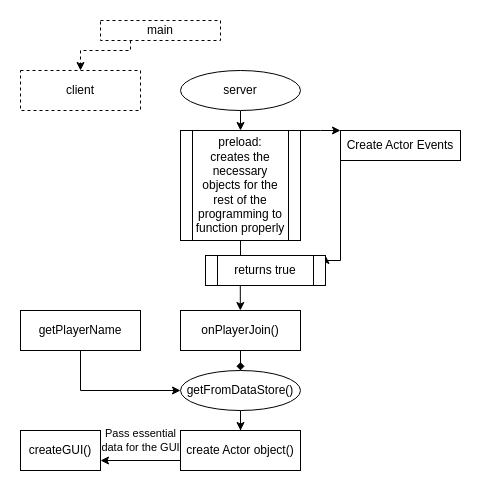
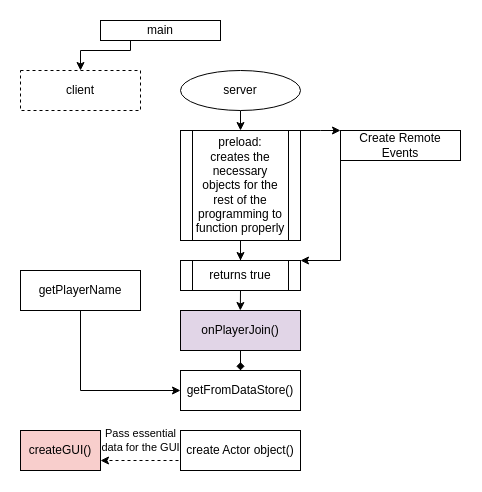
(161, 31) -> (161, 31)
(105, 51) -> (105, 51)
(401, 146) -> (401, 146)
(266, 271) -> (241, 276)
(81, 331) -> (81, 291)
(241, 331) -> (241, 331)
(241, 391) -> (241, 391)
(241, 425) -> none
(61, 451) -> (61, 451)
(145, 461) -> (145, 461)
